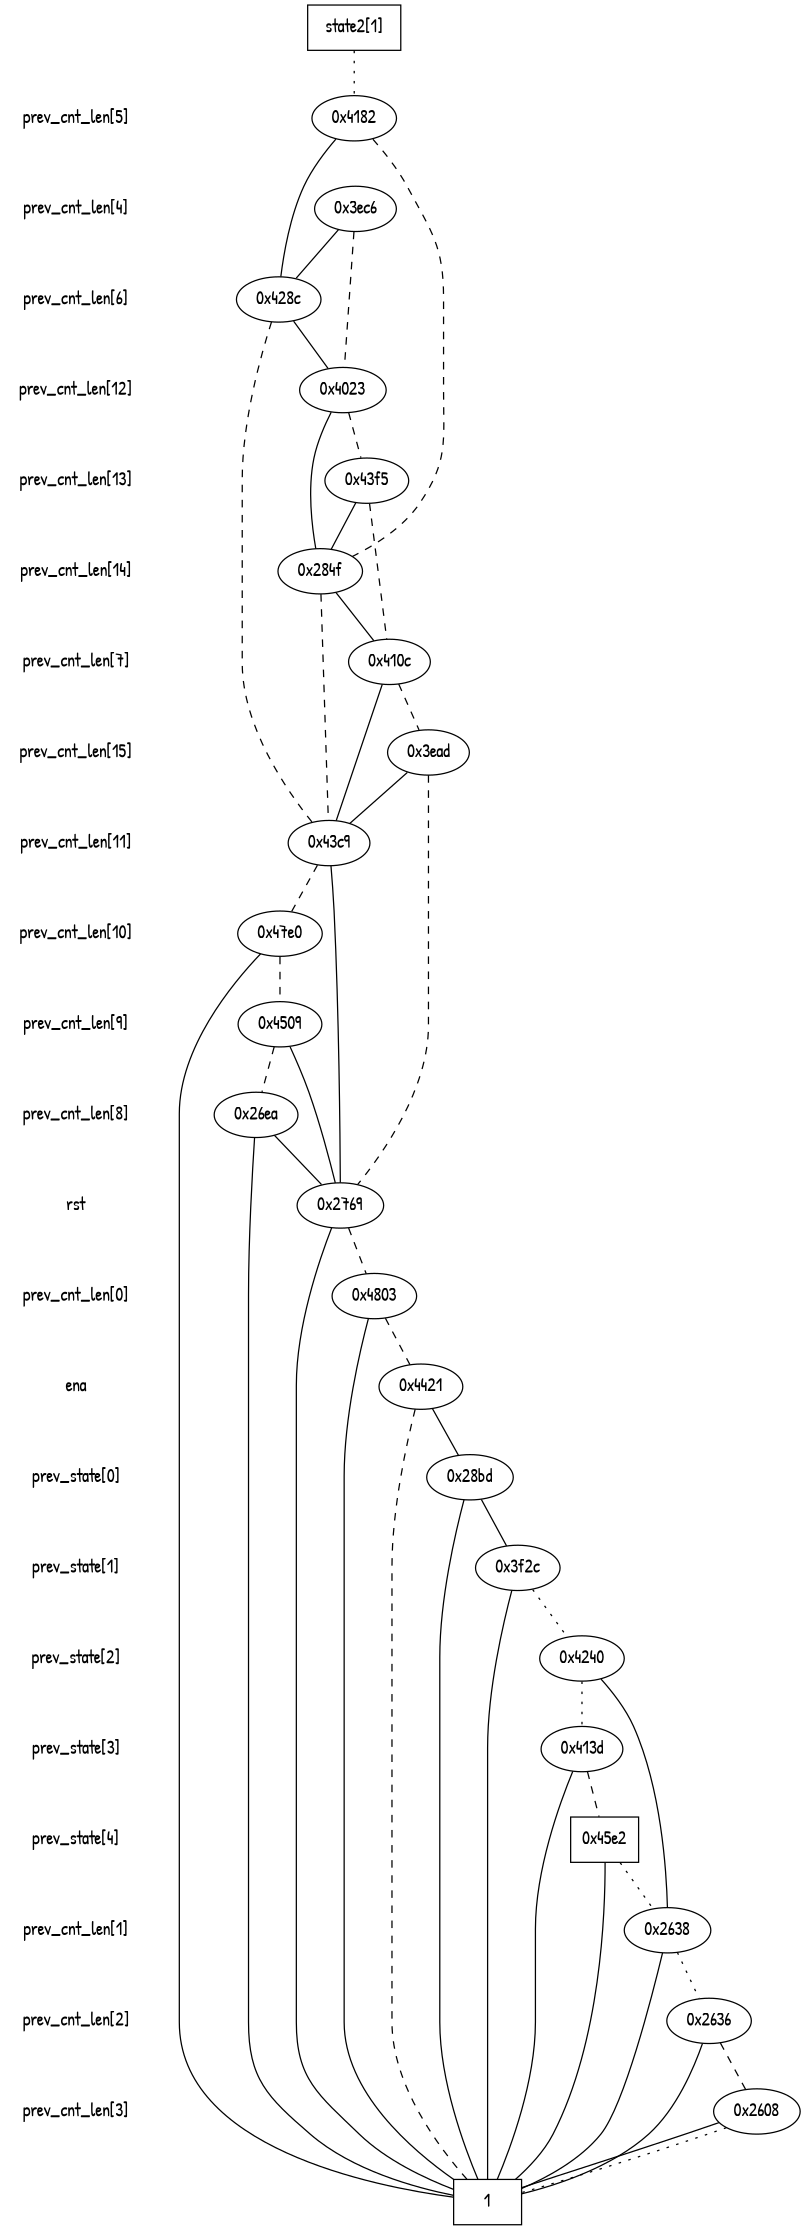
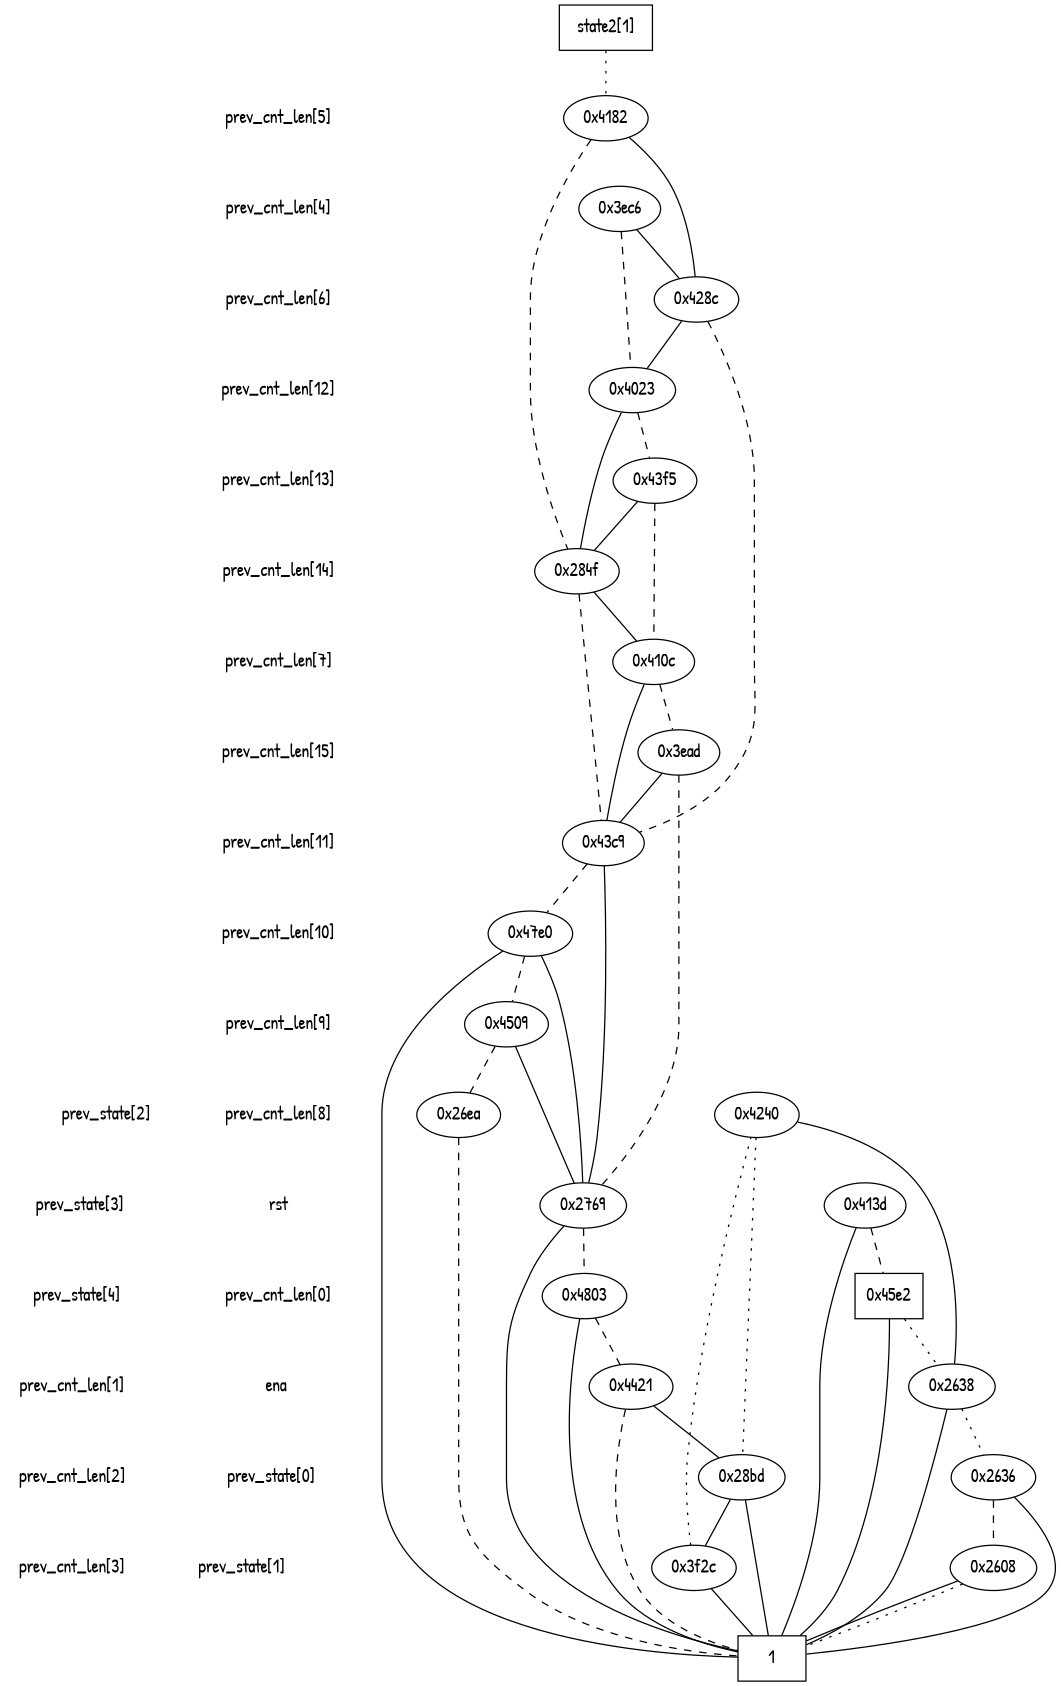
(298, 1160) -> (572, 1067)
(582, 1704) -> (749, 1296)
(249, 1725) -> (459, 1489)
